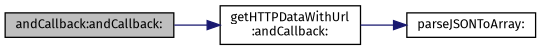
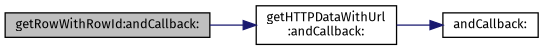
(89, 25) -> (108, 25)
(471, 25) -> (491, 25)
